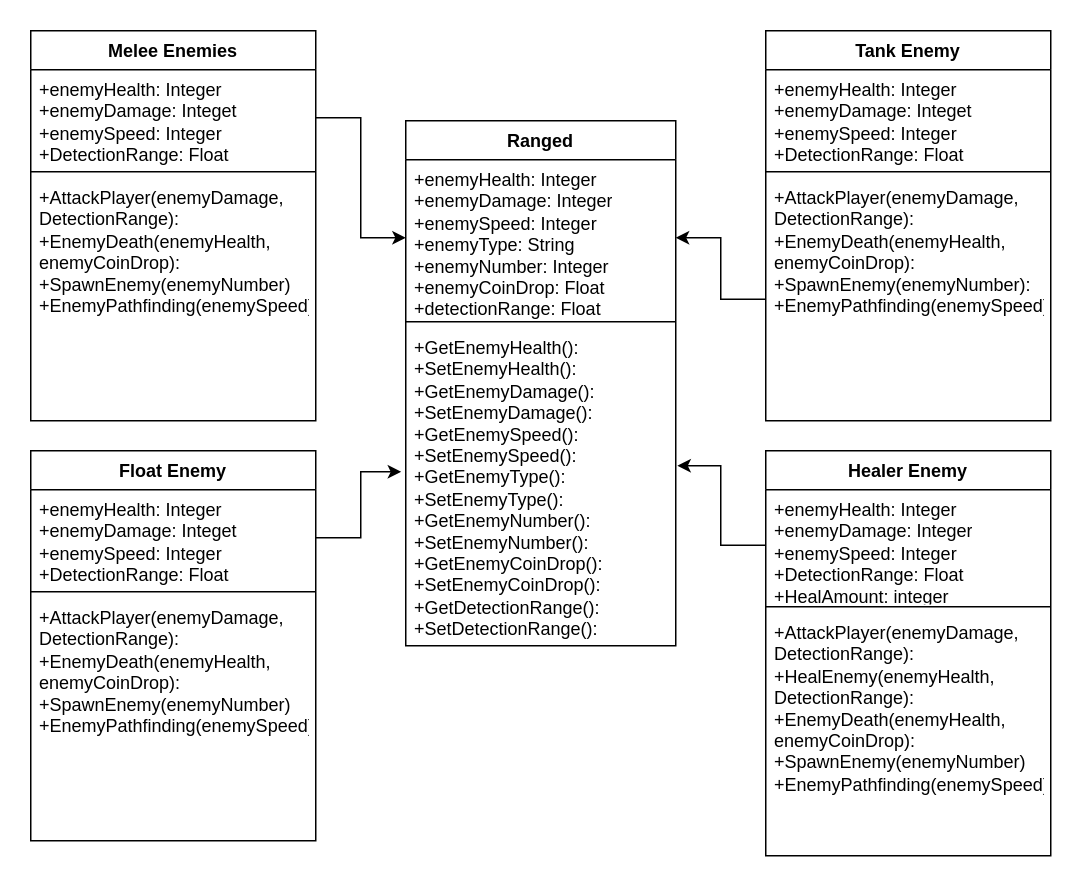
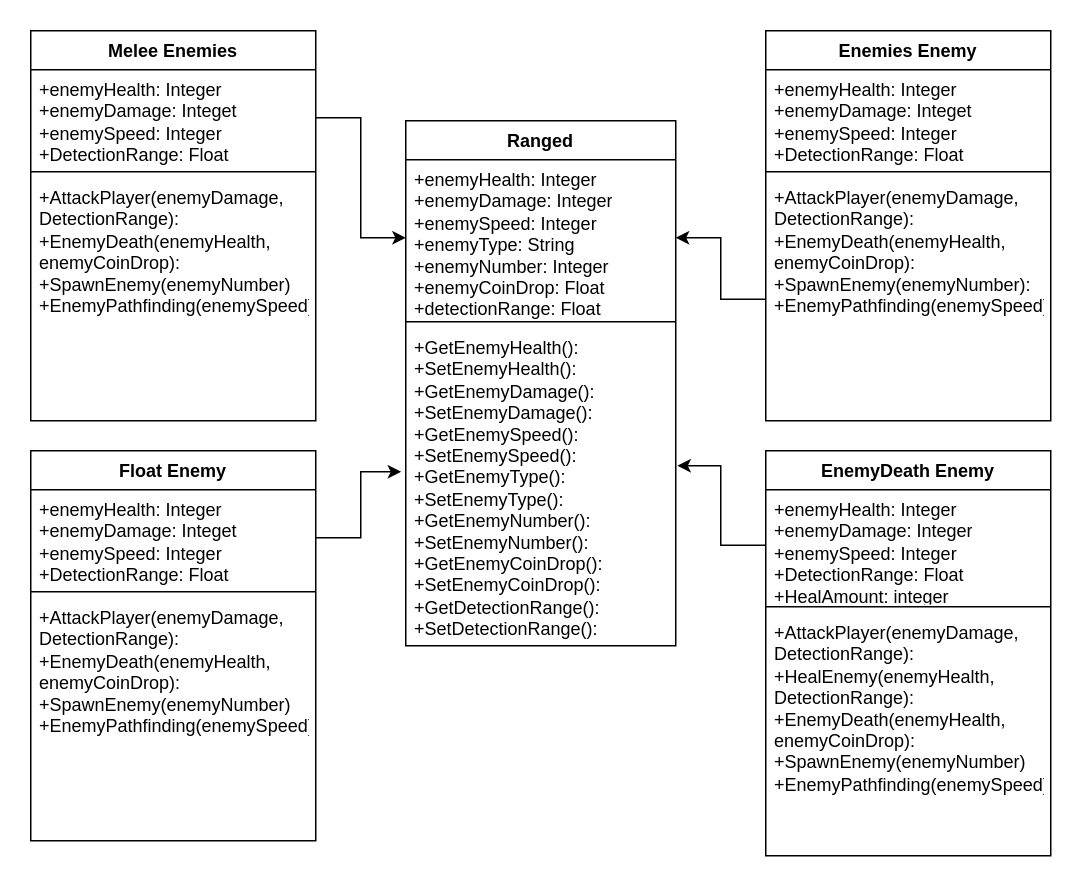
(908, 52) -> (908, 52)
(908, 472) -> (908, 472)
